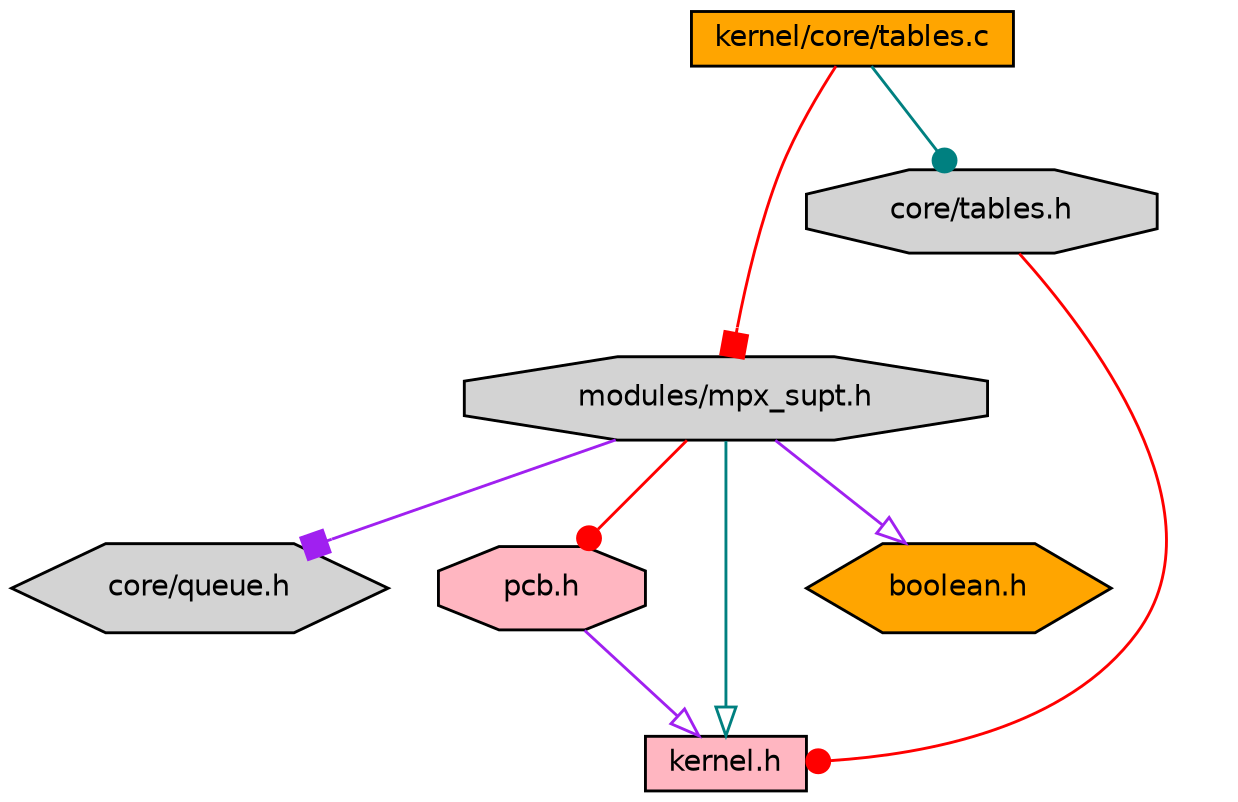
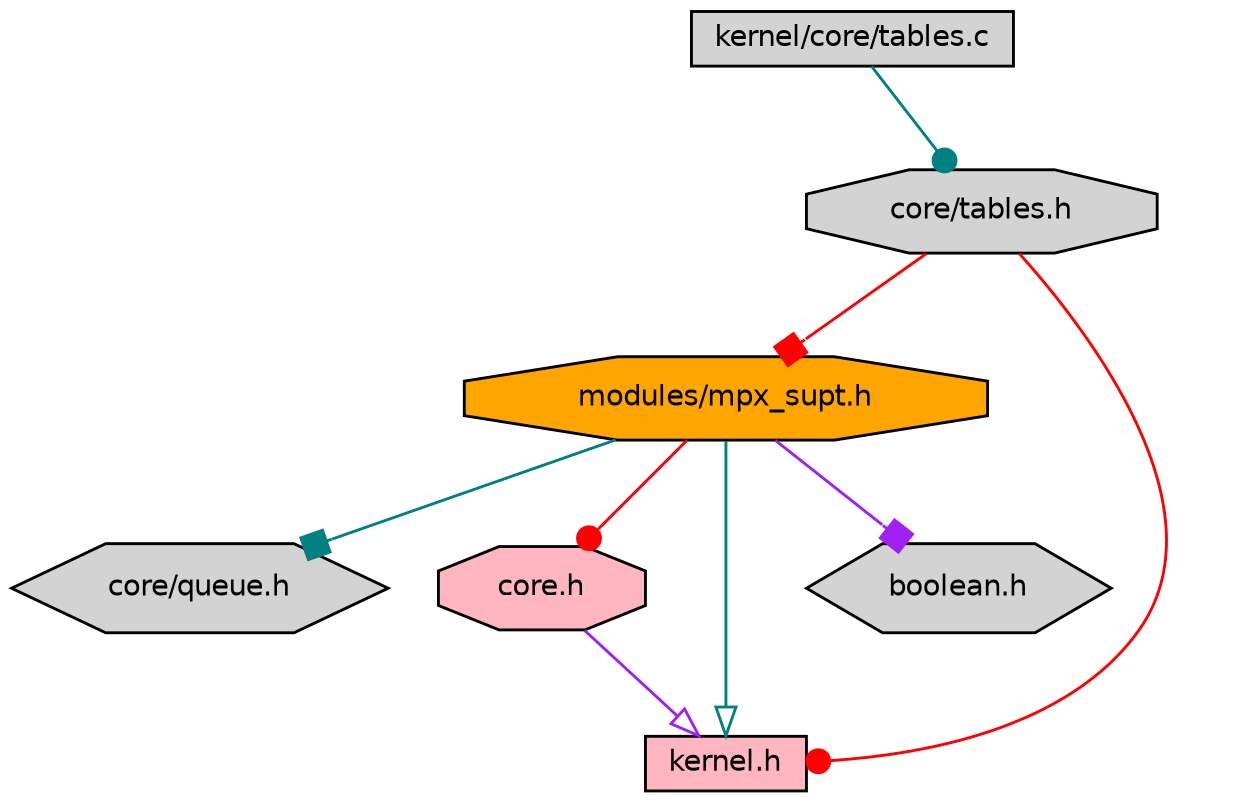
(852, 39) -> (852, 39)
(773, 191) -> (866, 296)
(726, 398) -> (726, 398)
(829, 483) -> (829, 483)
(474, 489) -> (474, 489)
(542, 588) -> (542, 588)
(959, 588) -> (959, 588)
